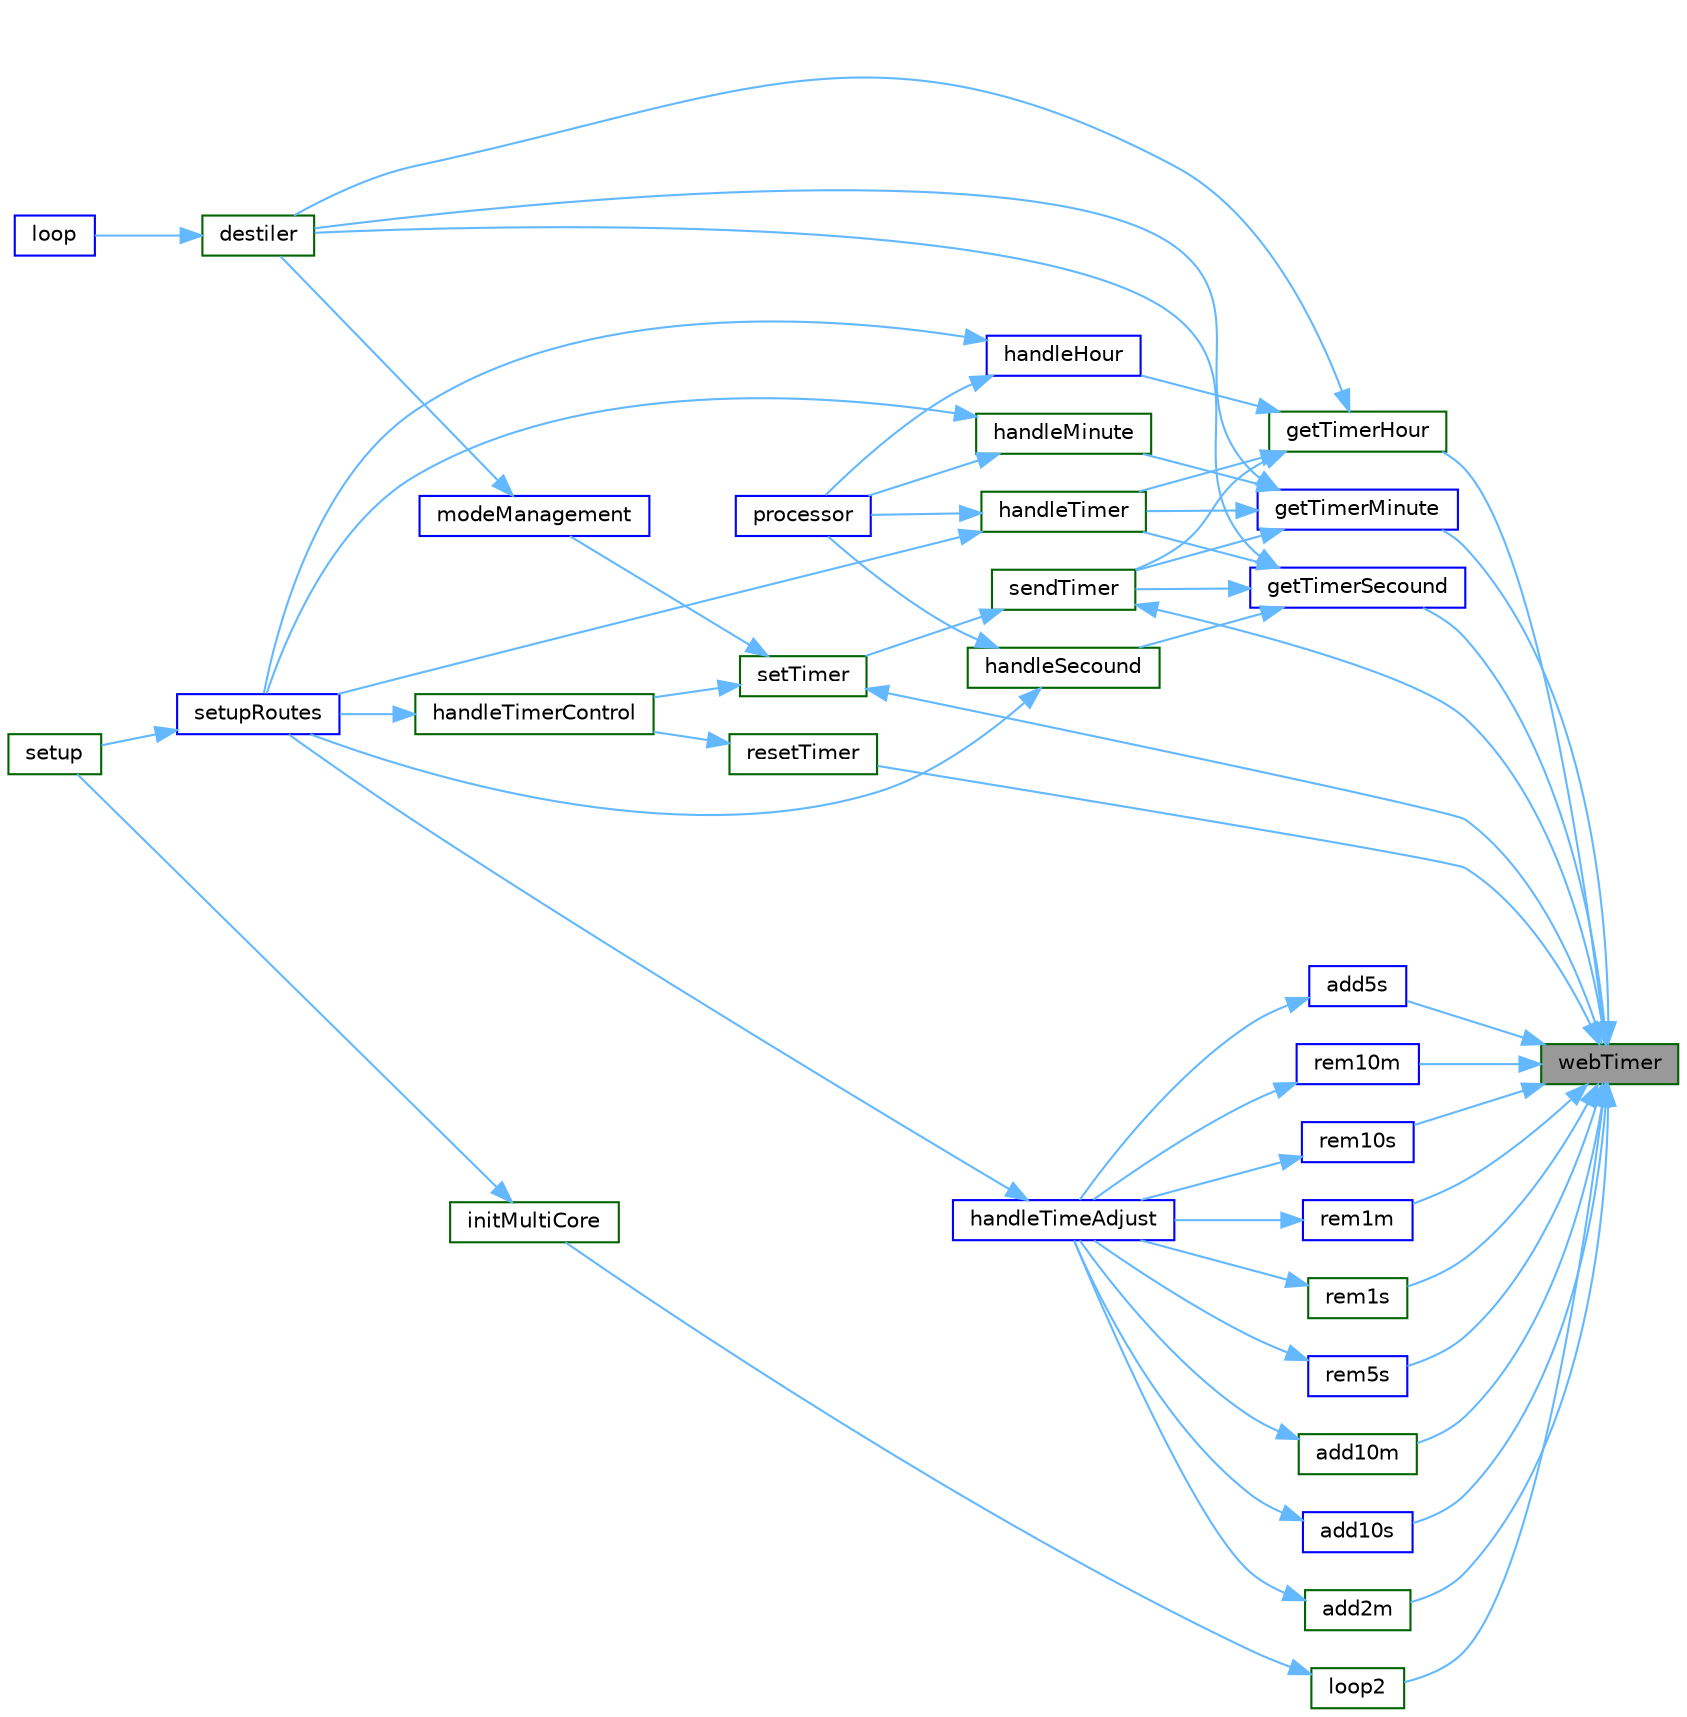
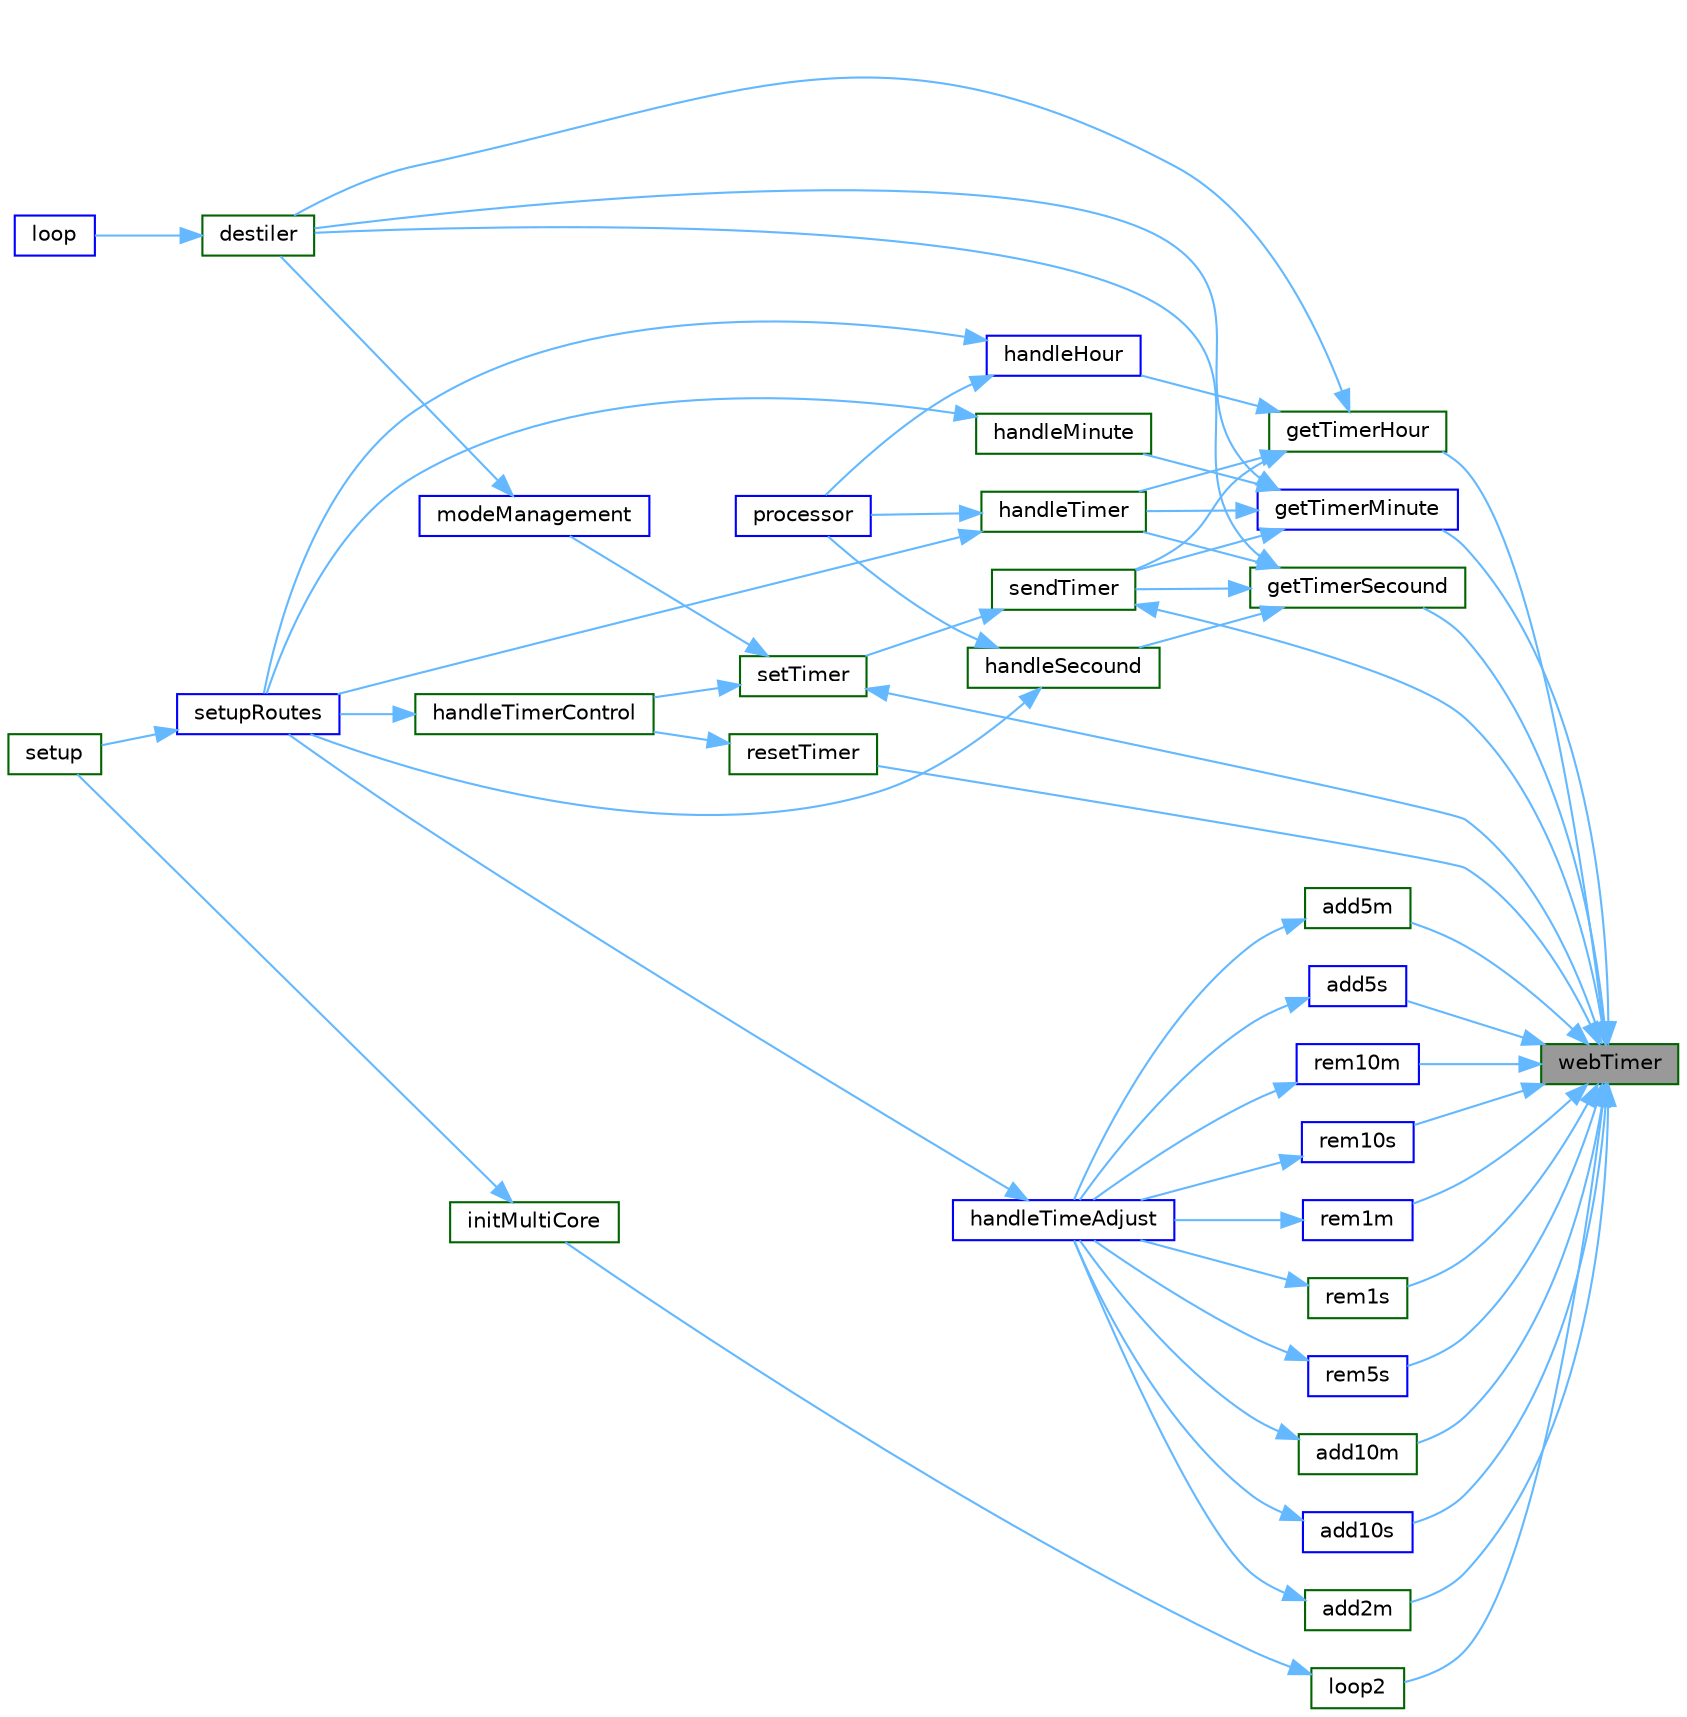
(923, 478) -> none
(1358, 588) -> (1358, 588)
none -> (1358, 908)
